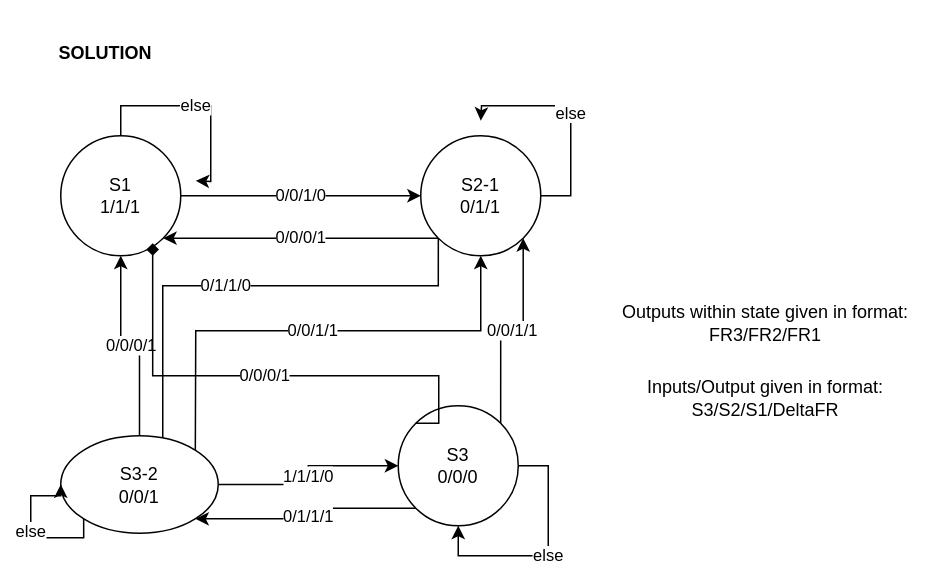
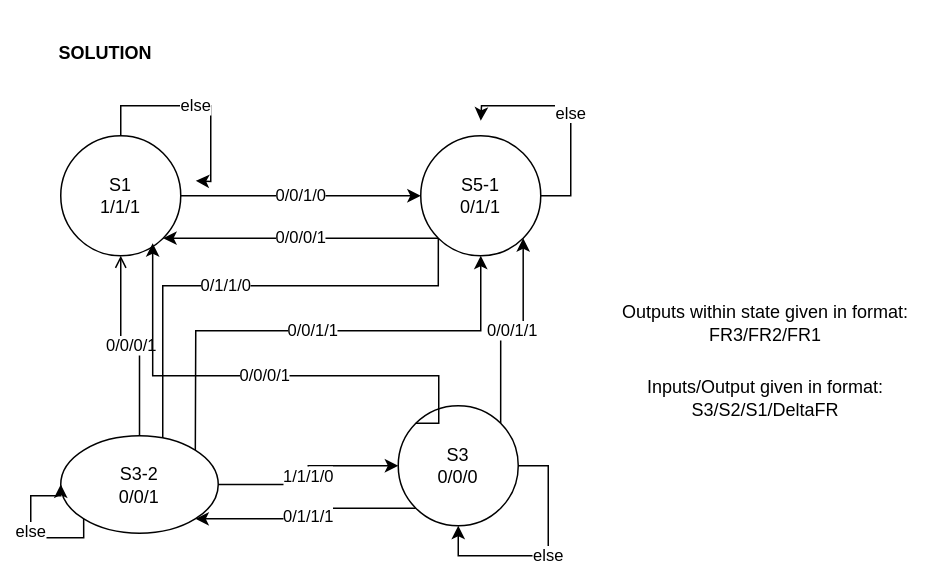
(481, 196) -> (481, 196)
(153, 256) -> (153, 255)
(121, 267) -> (121, 264)
